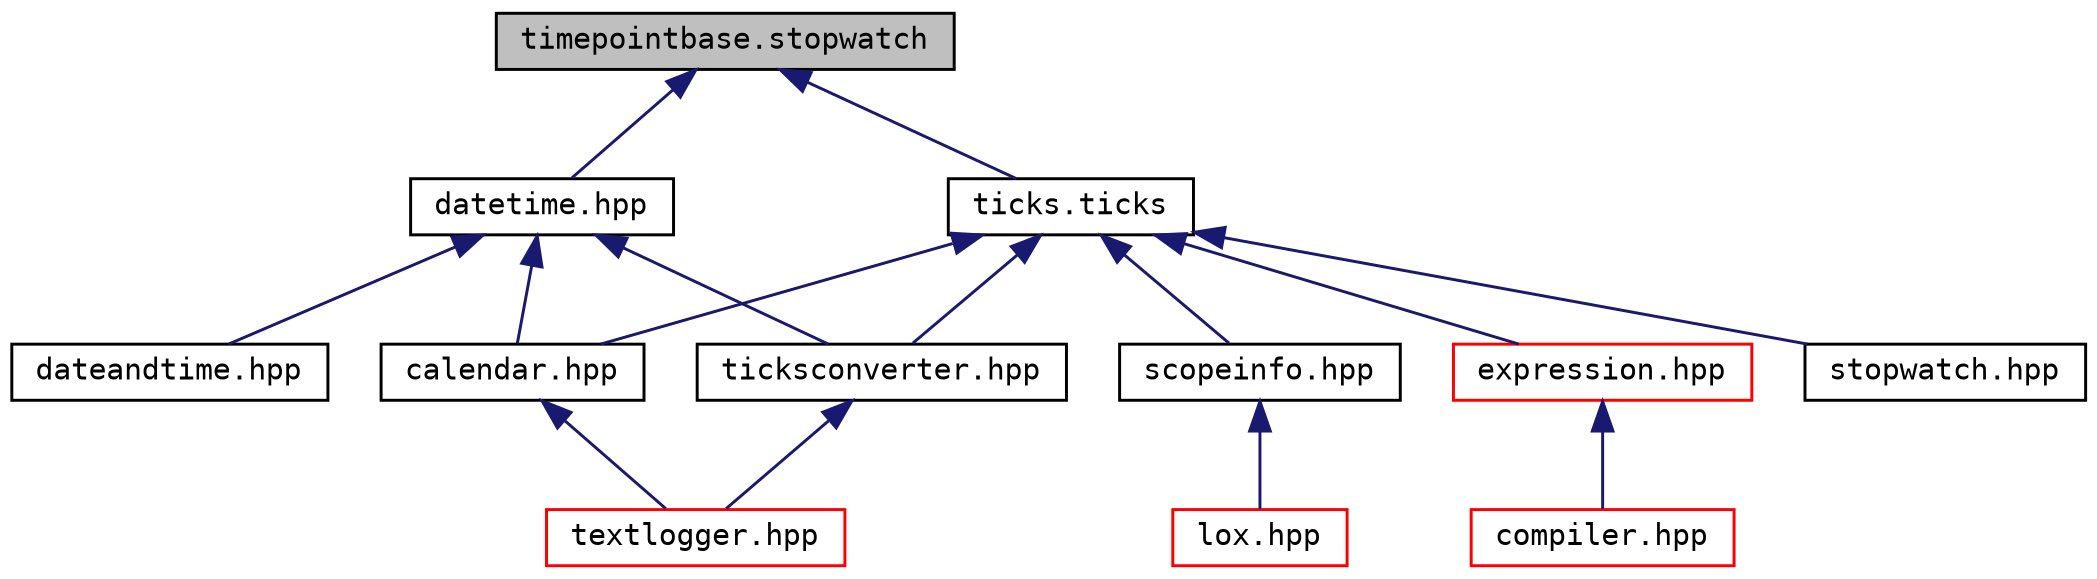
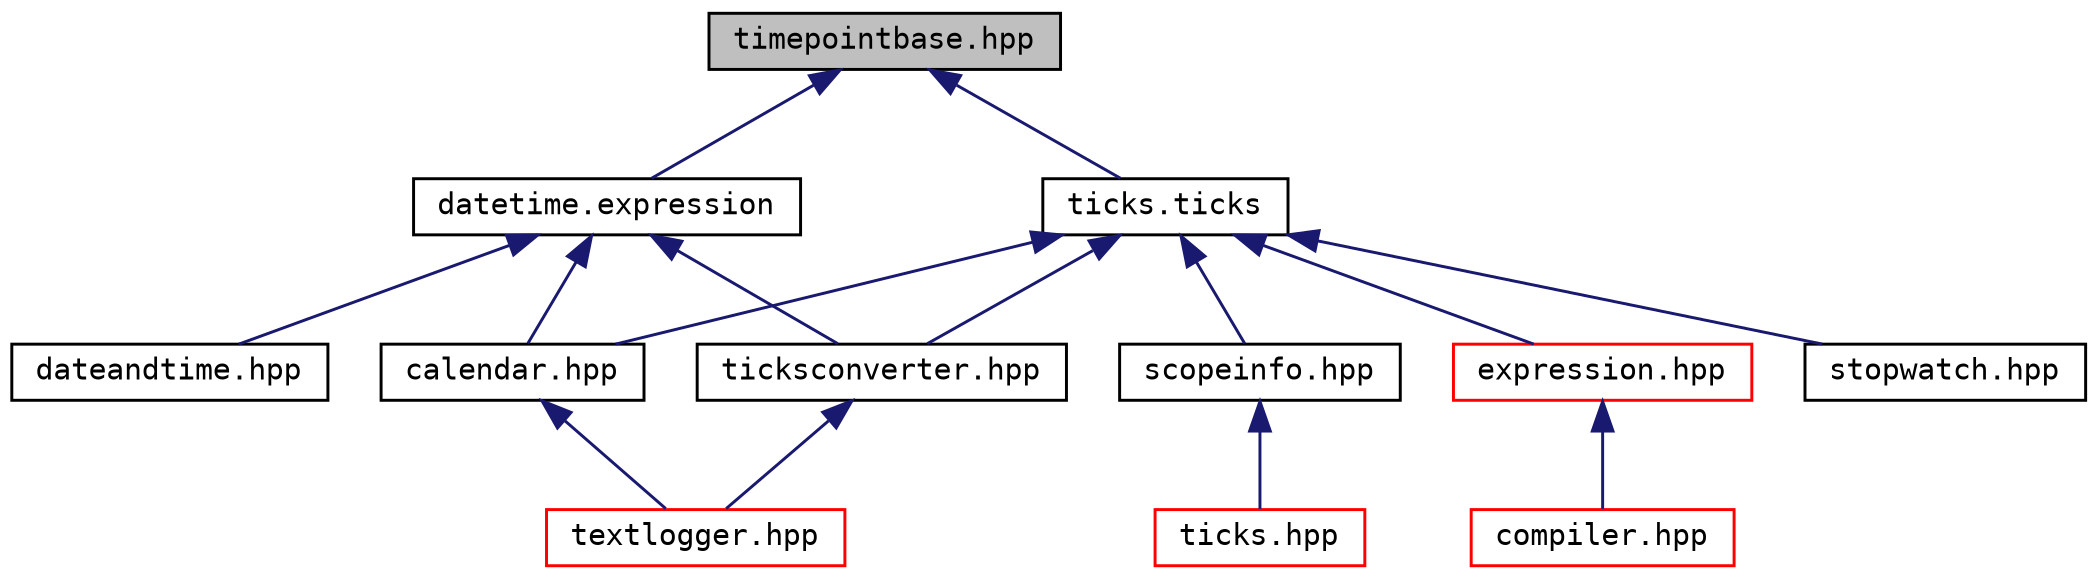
(725, 41) -> (885, 41)
(542, 207) -> (607, 207)
(1260, 538) -> (1260, 538)
